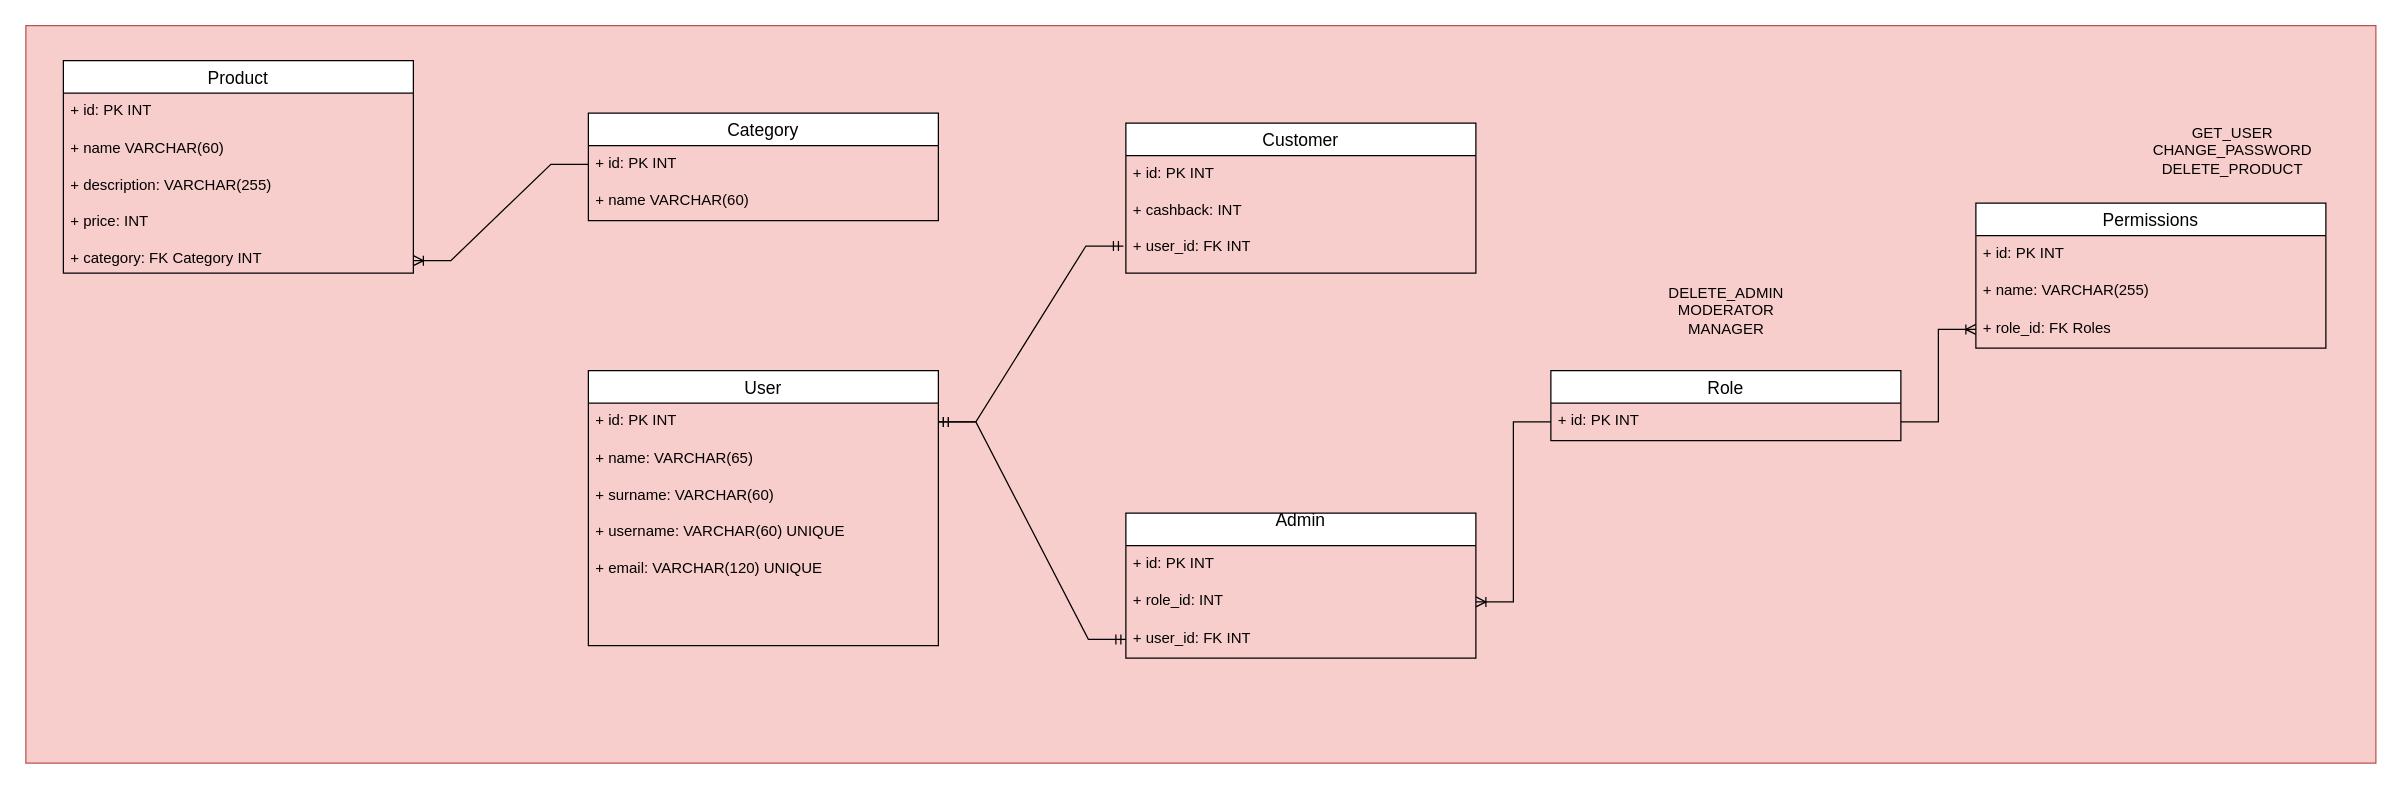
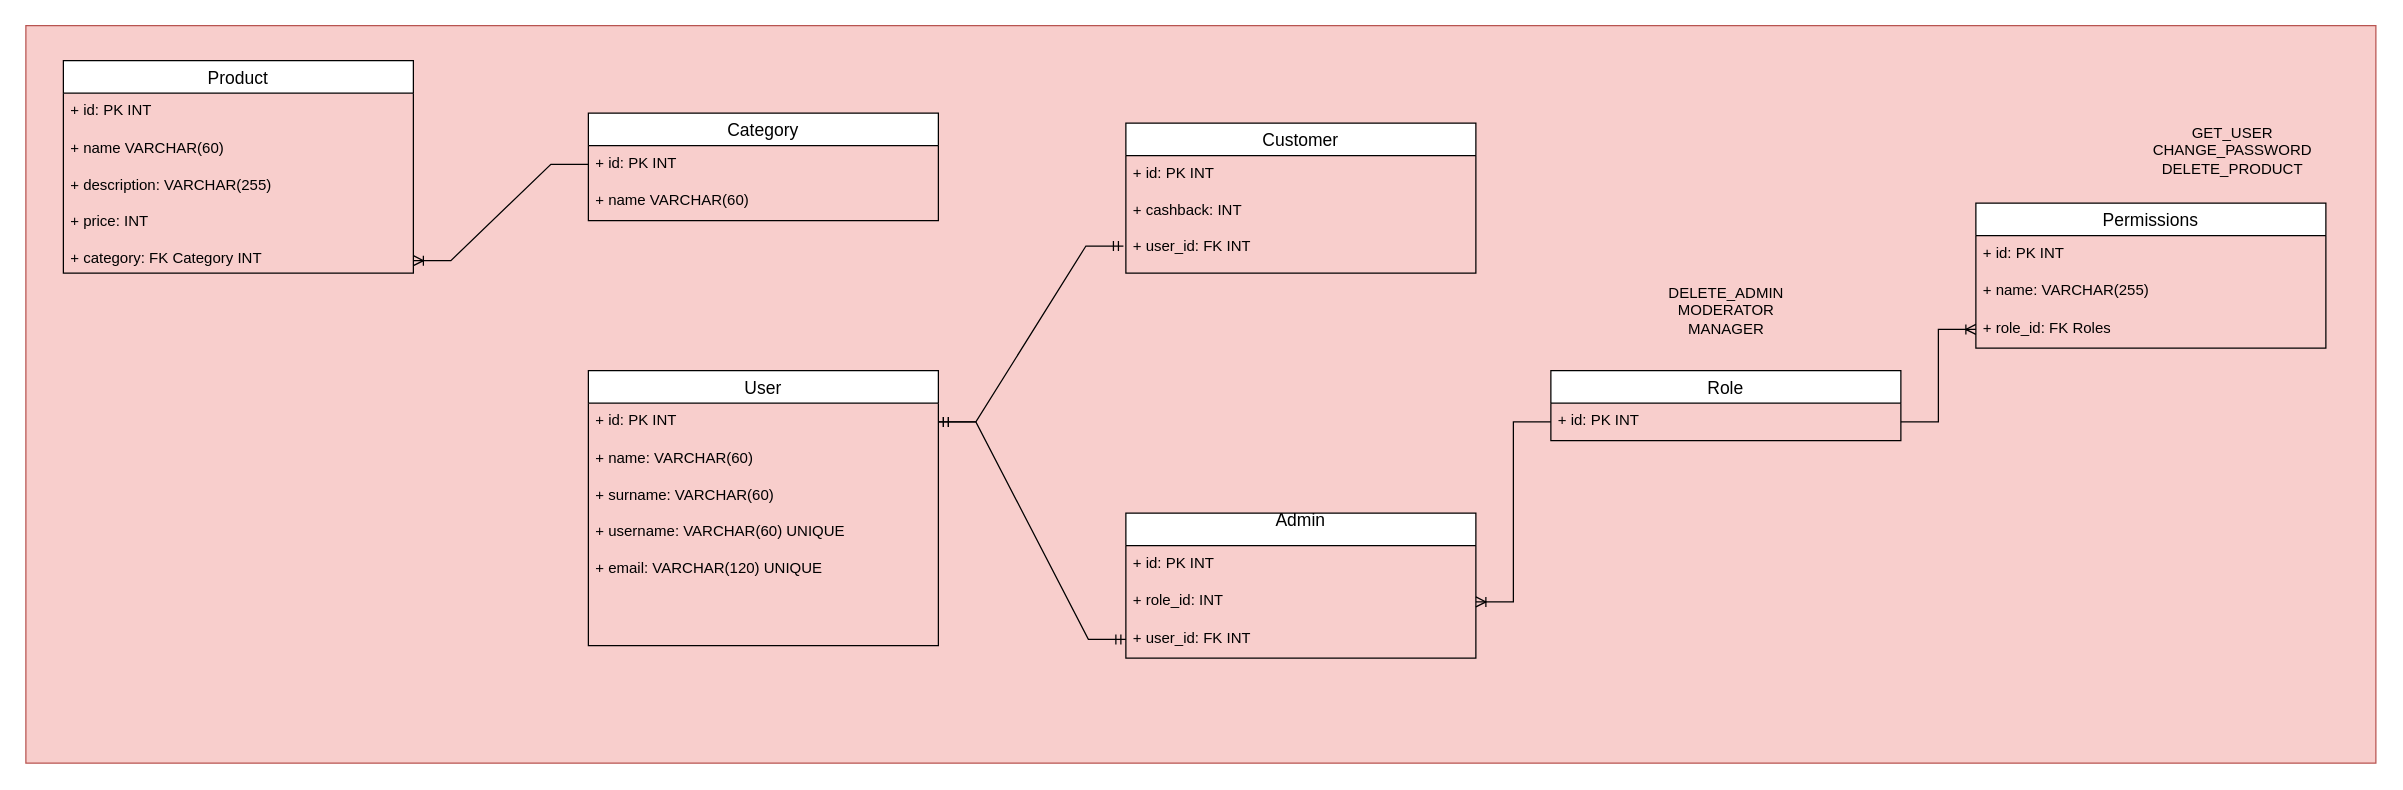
(670, 458) -> (670, 458)
